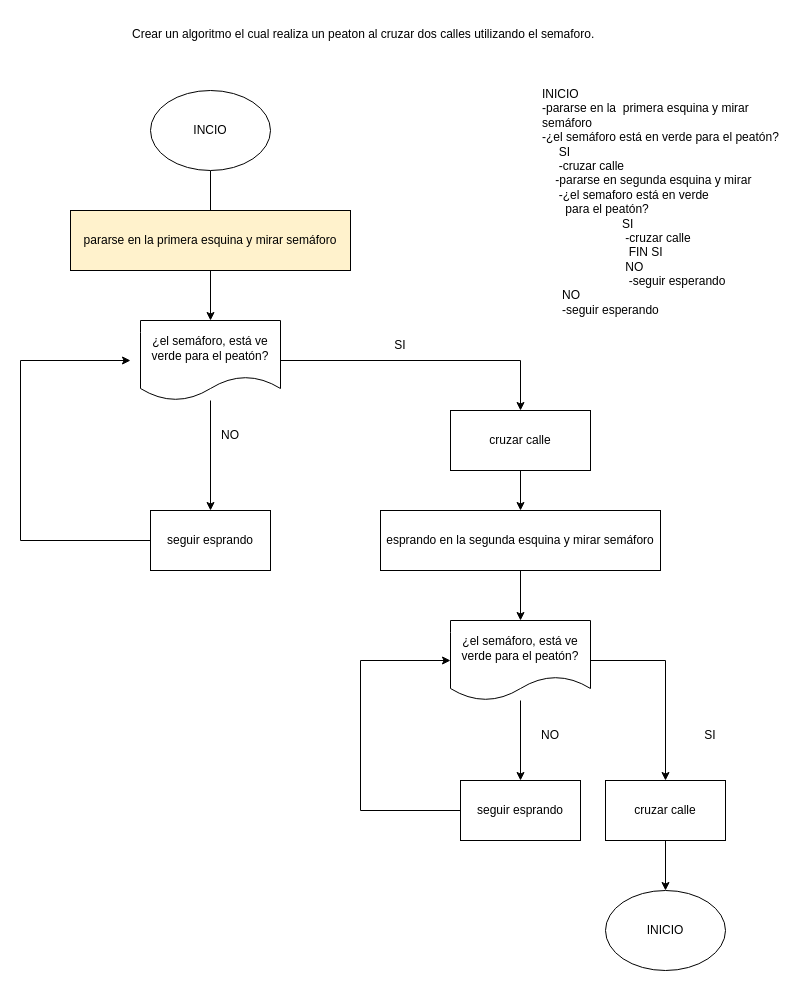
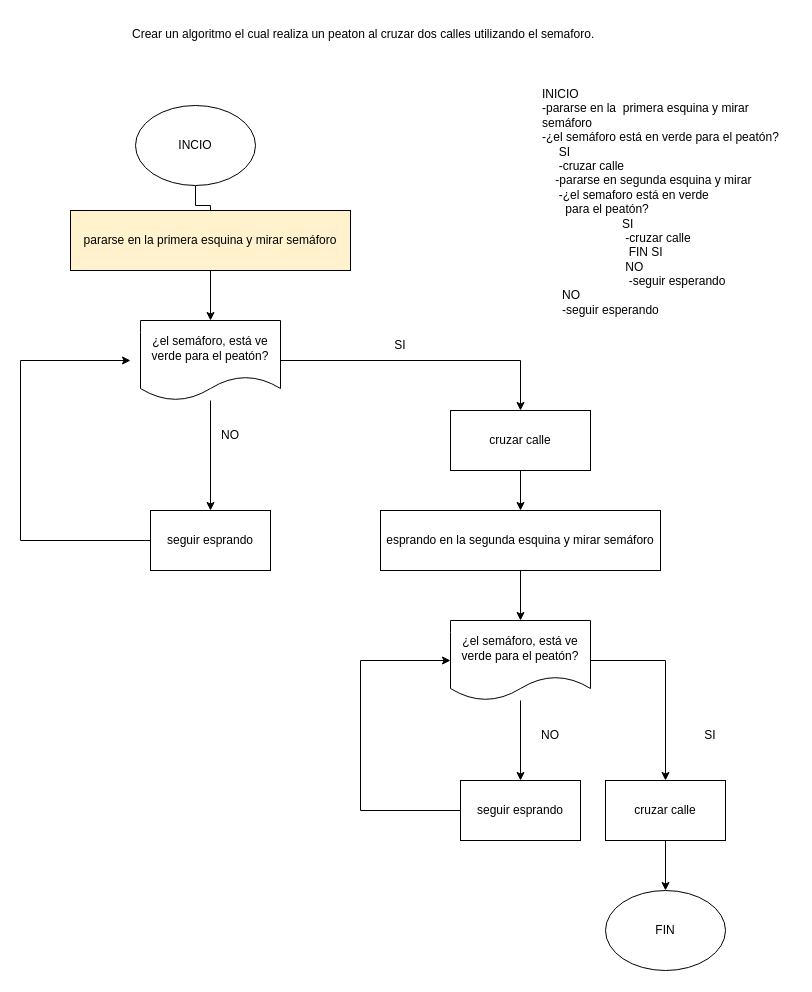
(211, 131) -> (196, 146)
(666, 931) -> (666, 931)
